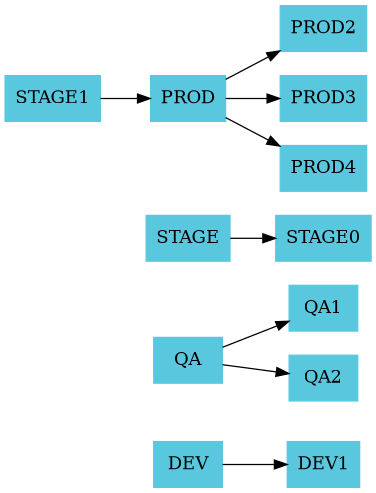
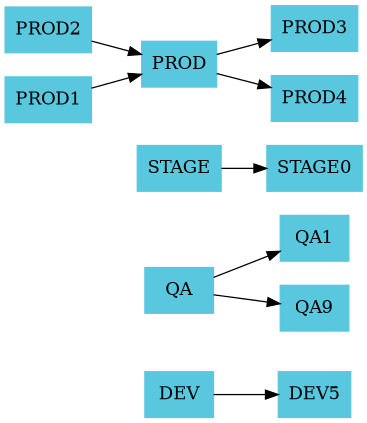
(247, 68) -> (110, 46)
(53, 98) -> (48, 100)
(323, 378) -> (315, 308)
(323, 464) -> (315, 395)
